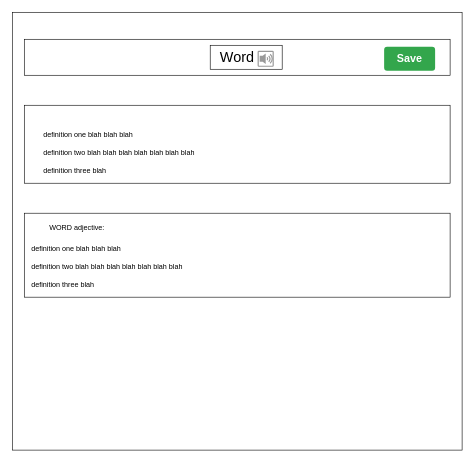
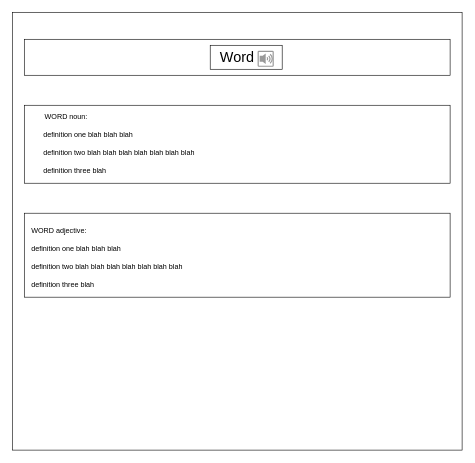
(410, 59) -> none
none -> (66, 117)
(84, 228) -> (66, 231)
